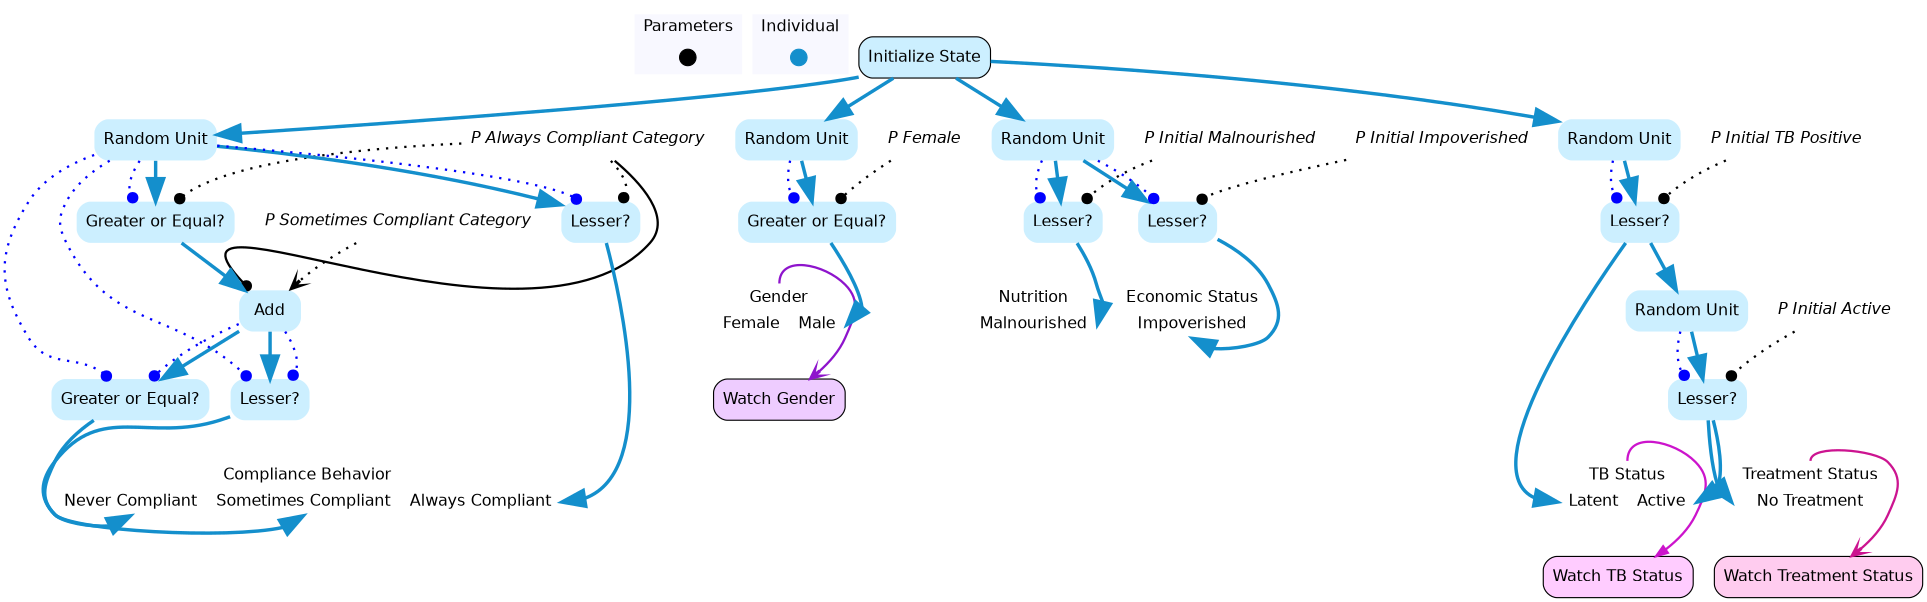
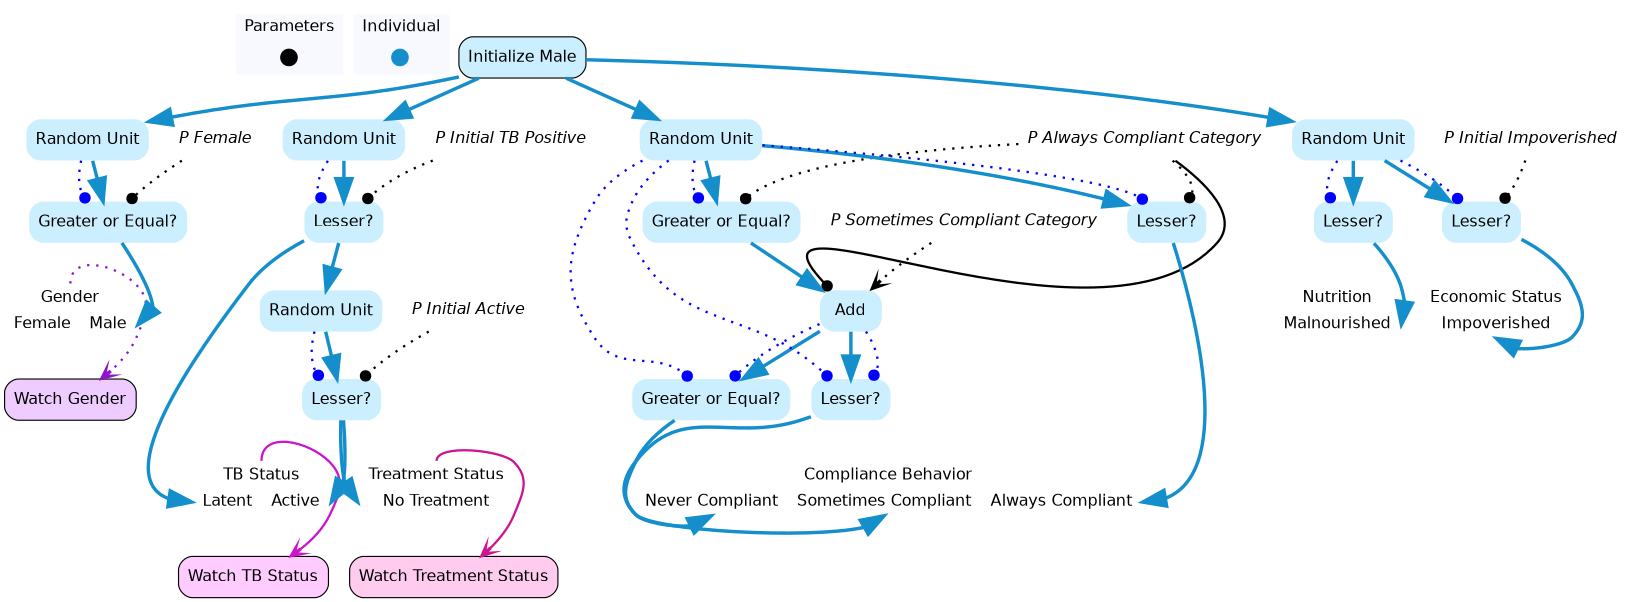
(925, 57) -> (522, 57)
(1230, 140) -> none
(848, 289) -> (139, 289)
(1701, 470) -> (335, 470)
